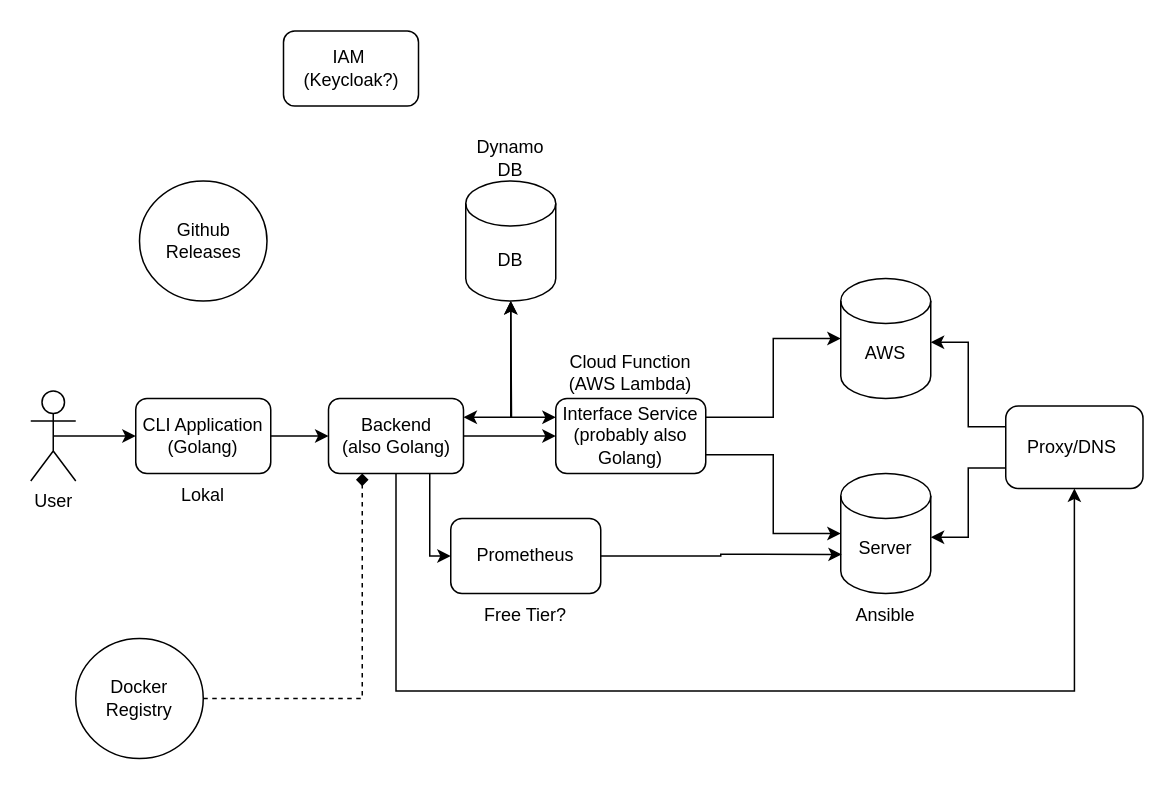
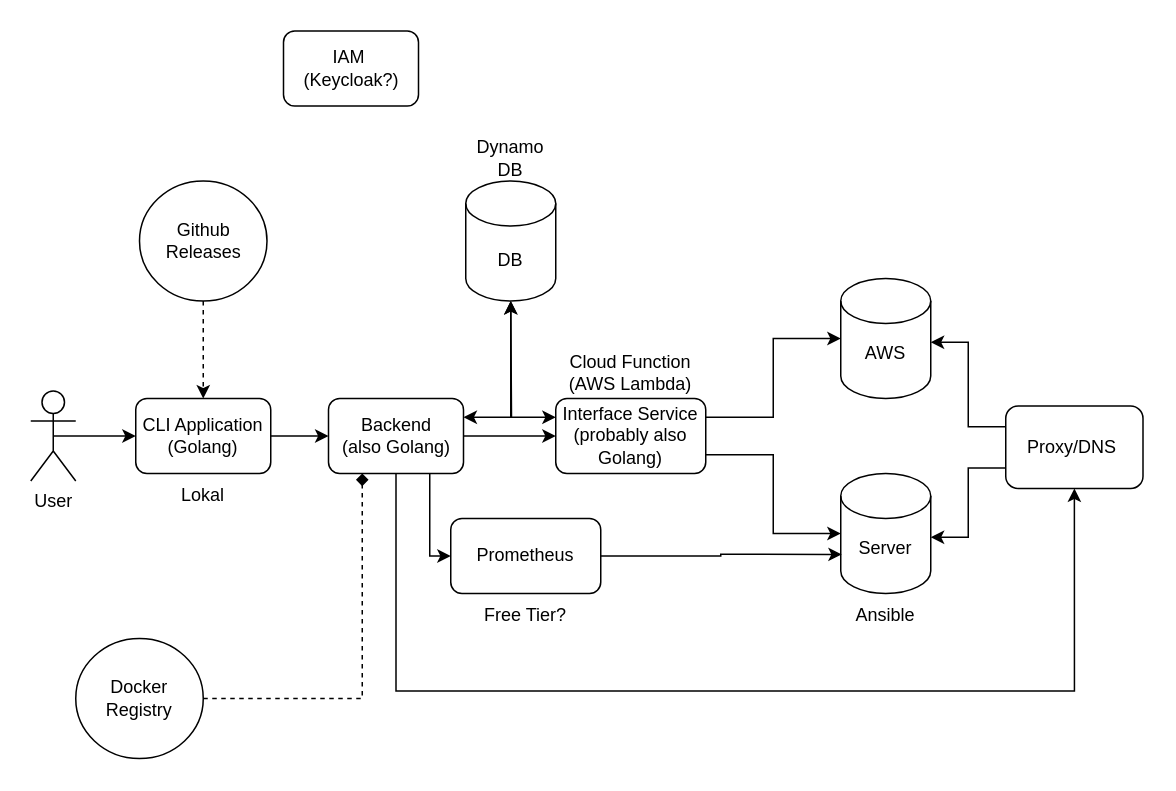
none -> (203, 344)
